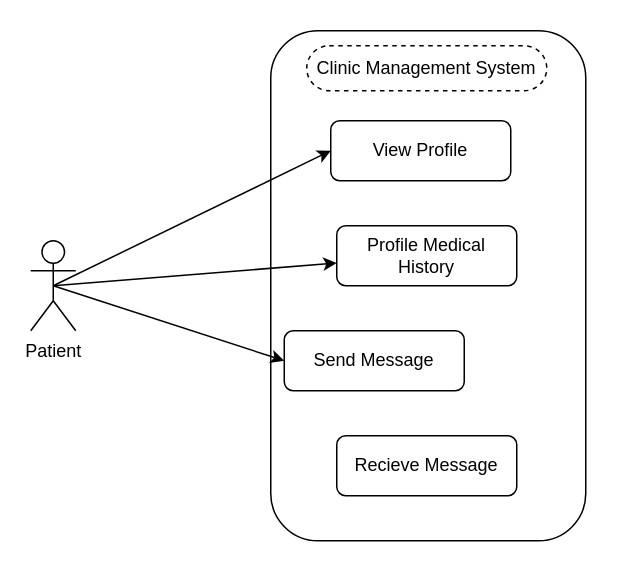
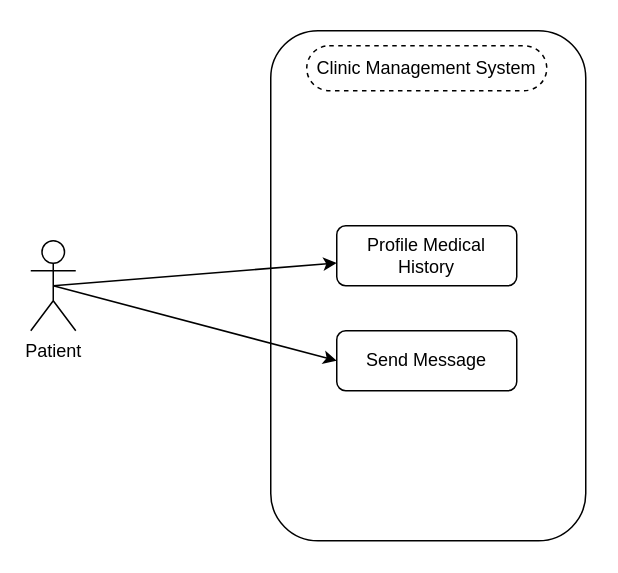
(421, 151) -> none
(198, 215) -> none
(374, 361) -> (427, 361)
(427, 466) -> none
